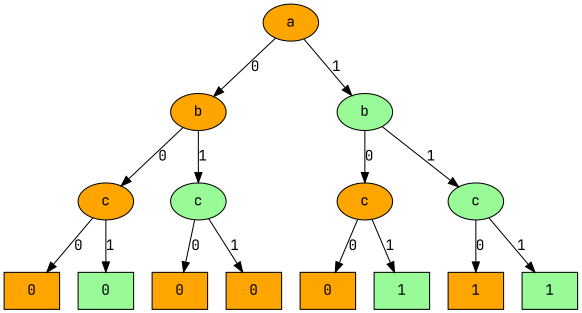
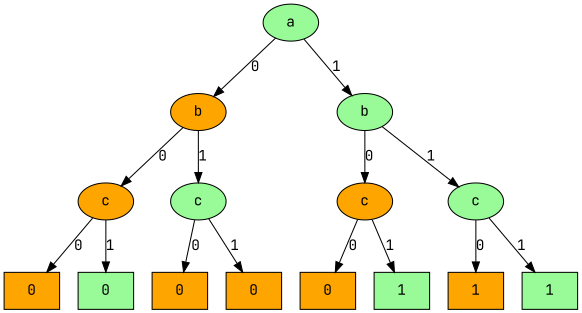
(291, 23) -> (291, 23)
